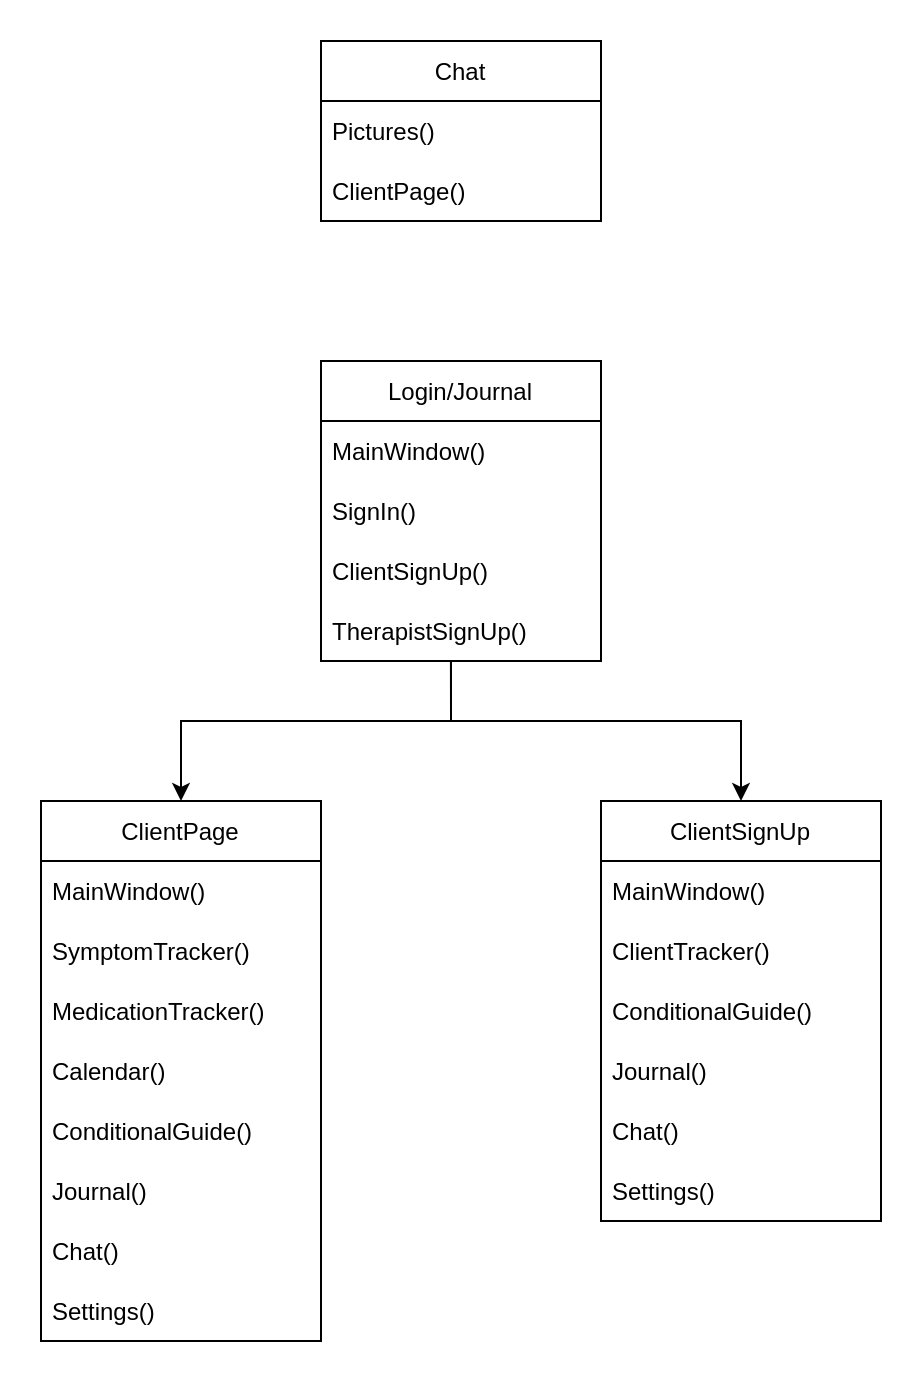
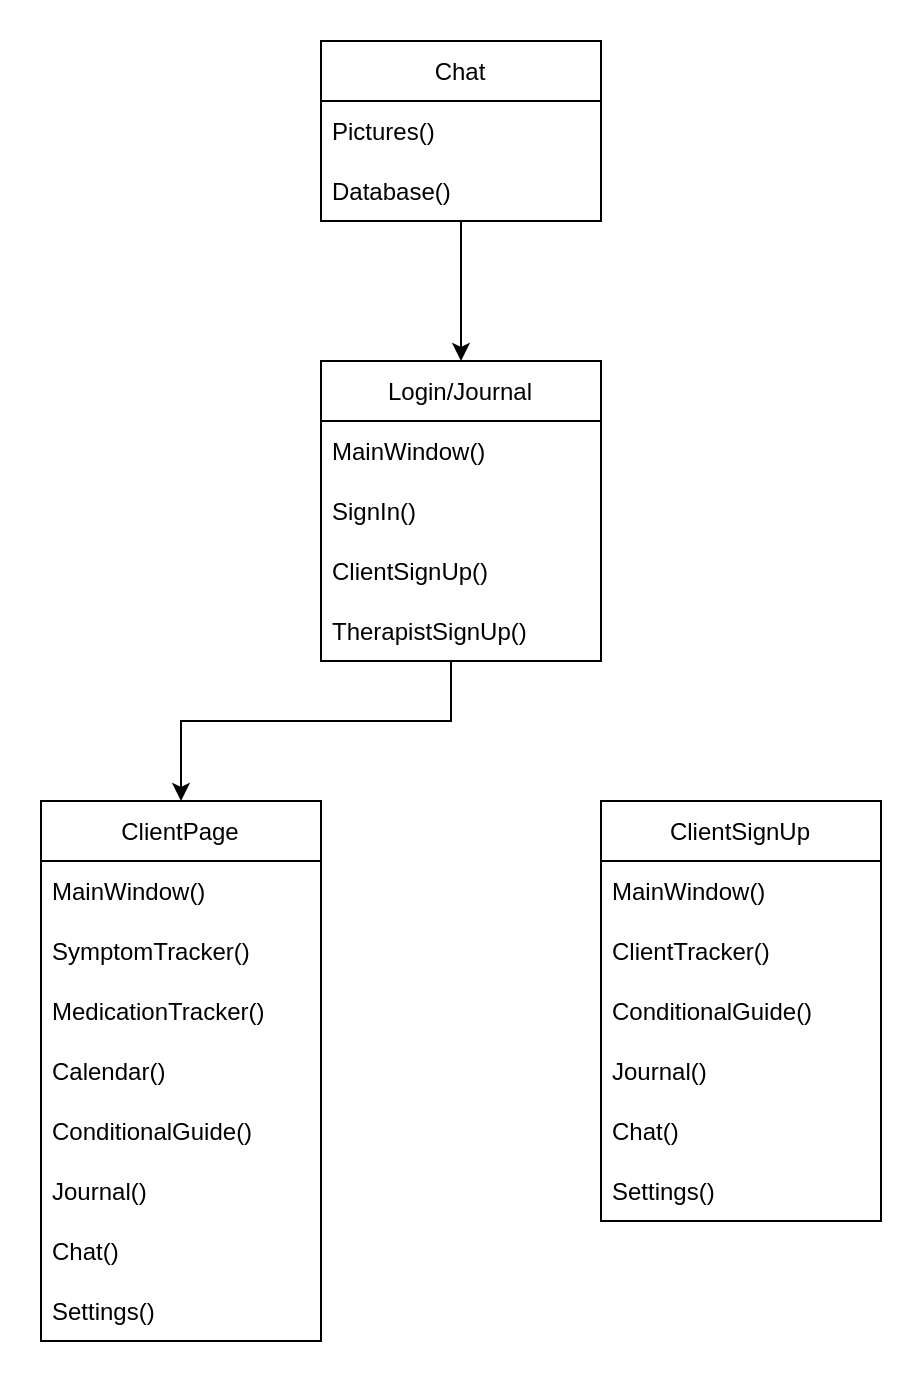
(406, 192) -> (399, 192)
none -> (461, 286)
(631, 721) -> none
